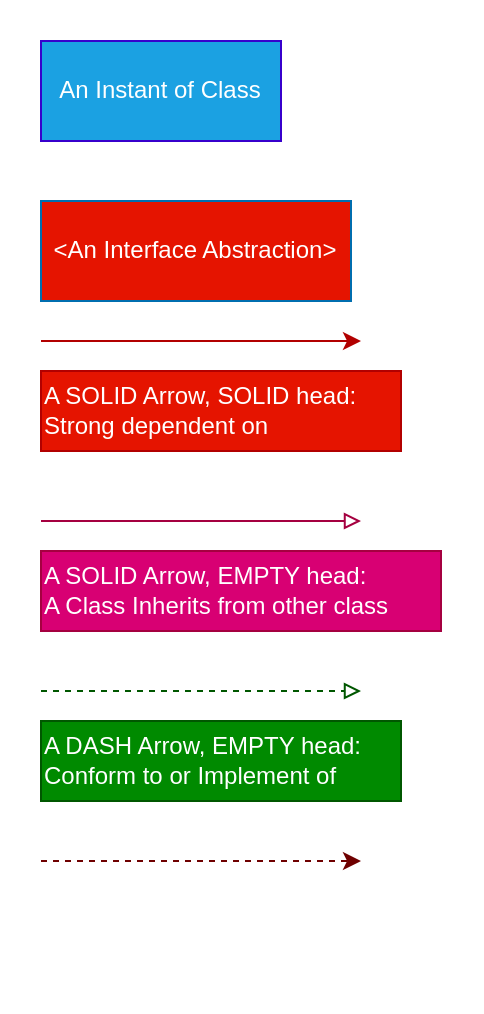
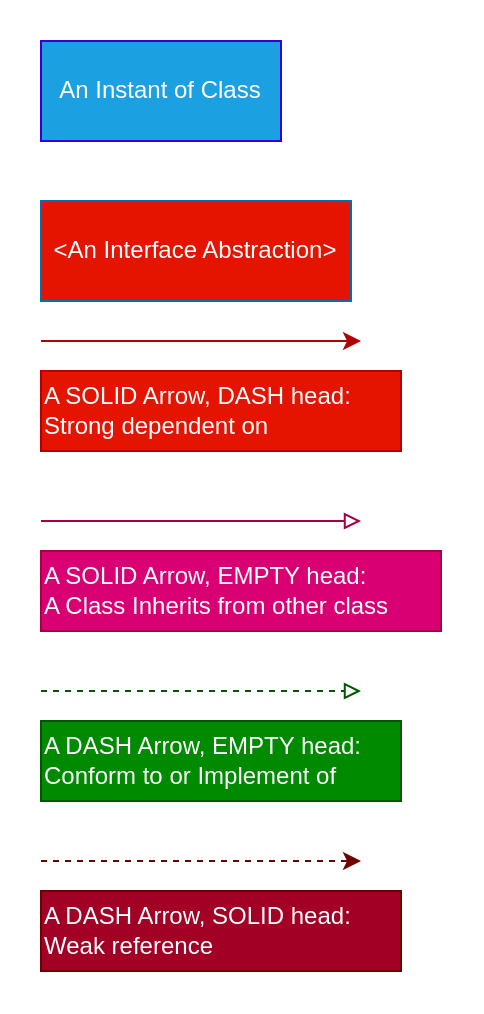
(201, 411) -> (194, 411)
none -> (221, 931)
